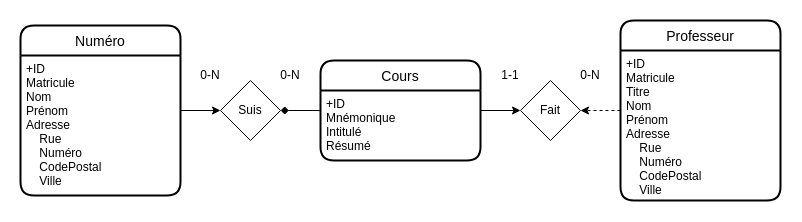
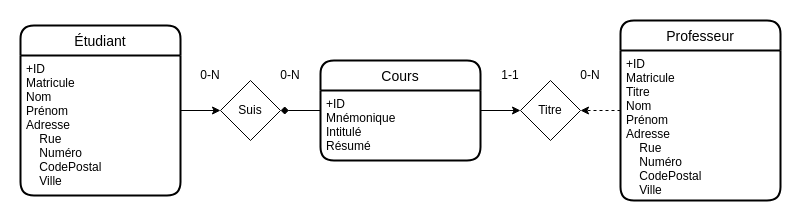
(100, 41) -> (100, 41)
(551, 111) -> (551, 111)
